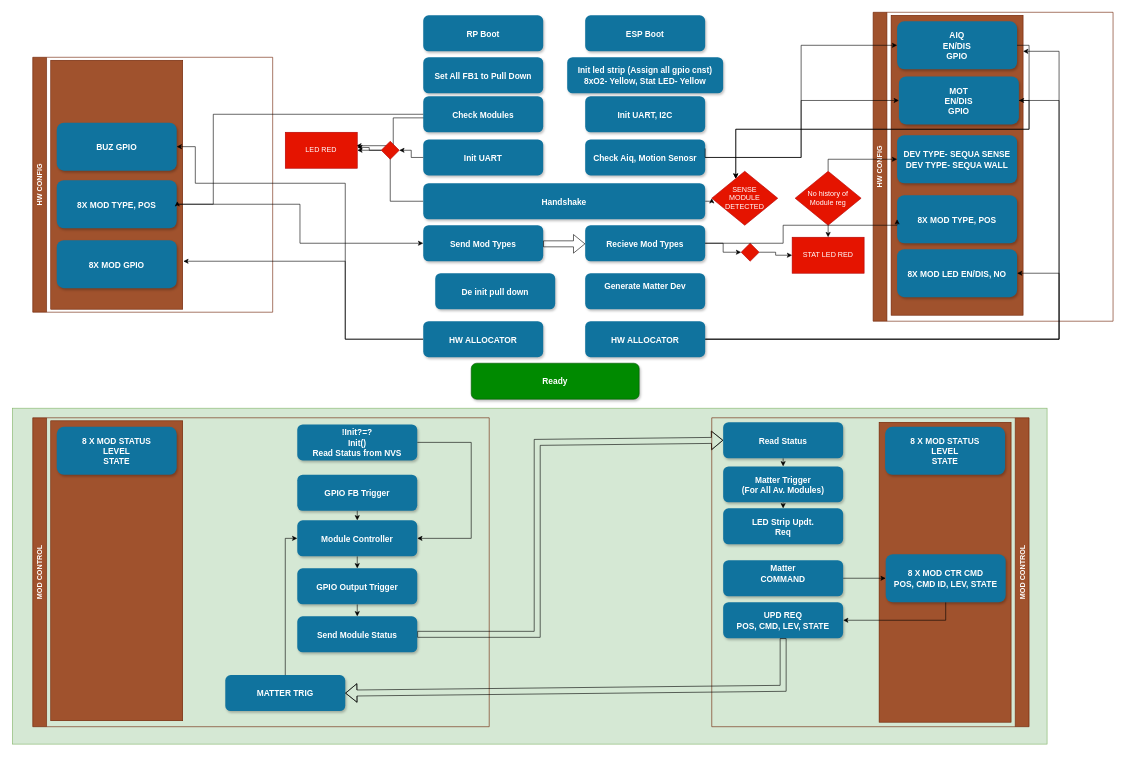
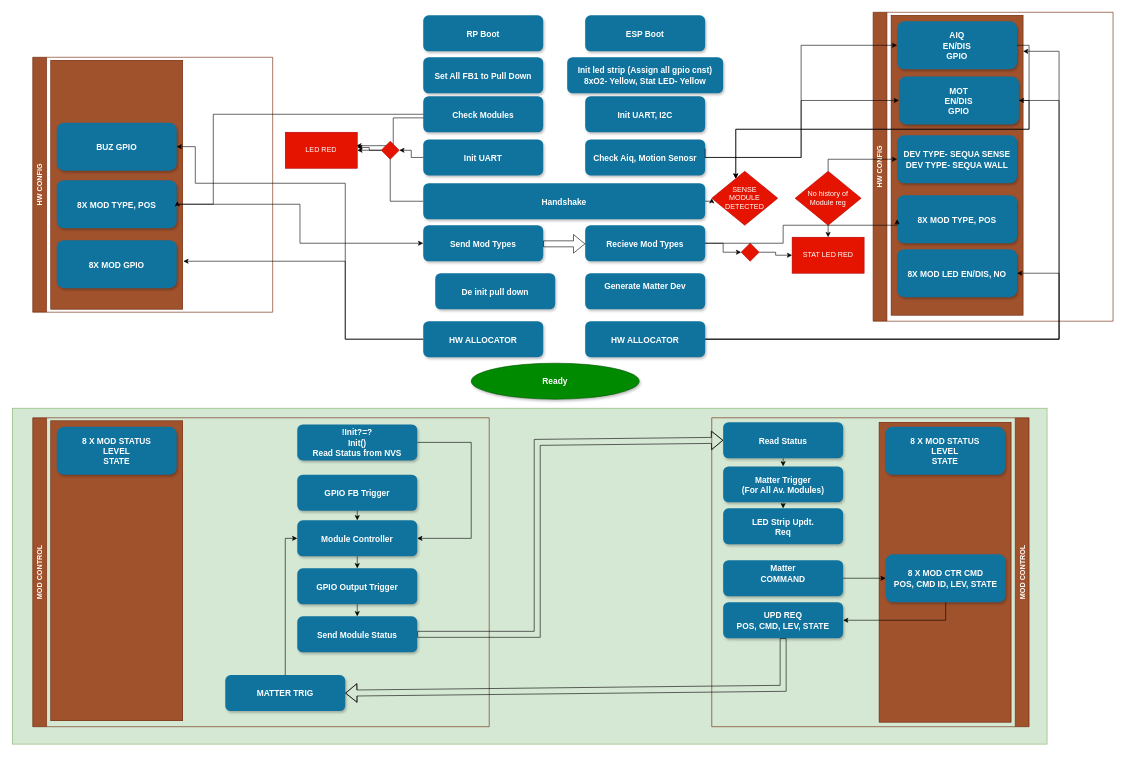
(555, 381) -> (555, 381)
